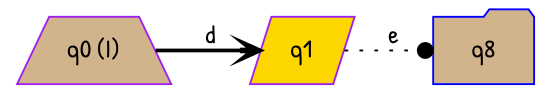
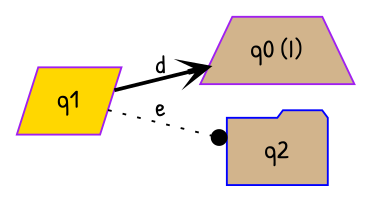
(198, 50) -> (152, 81)
(484, 50) -> (277, 151)
